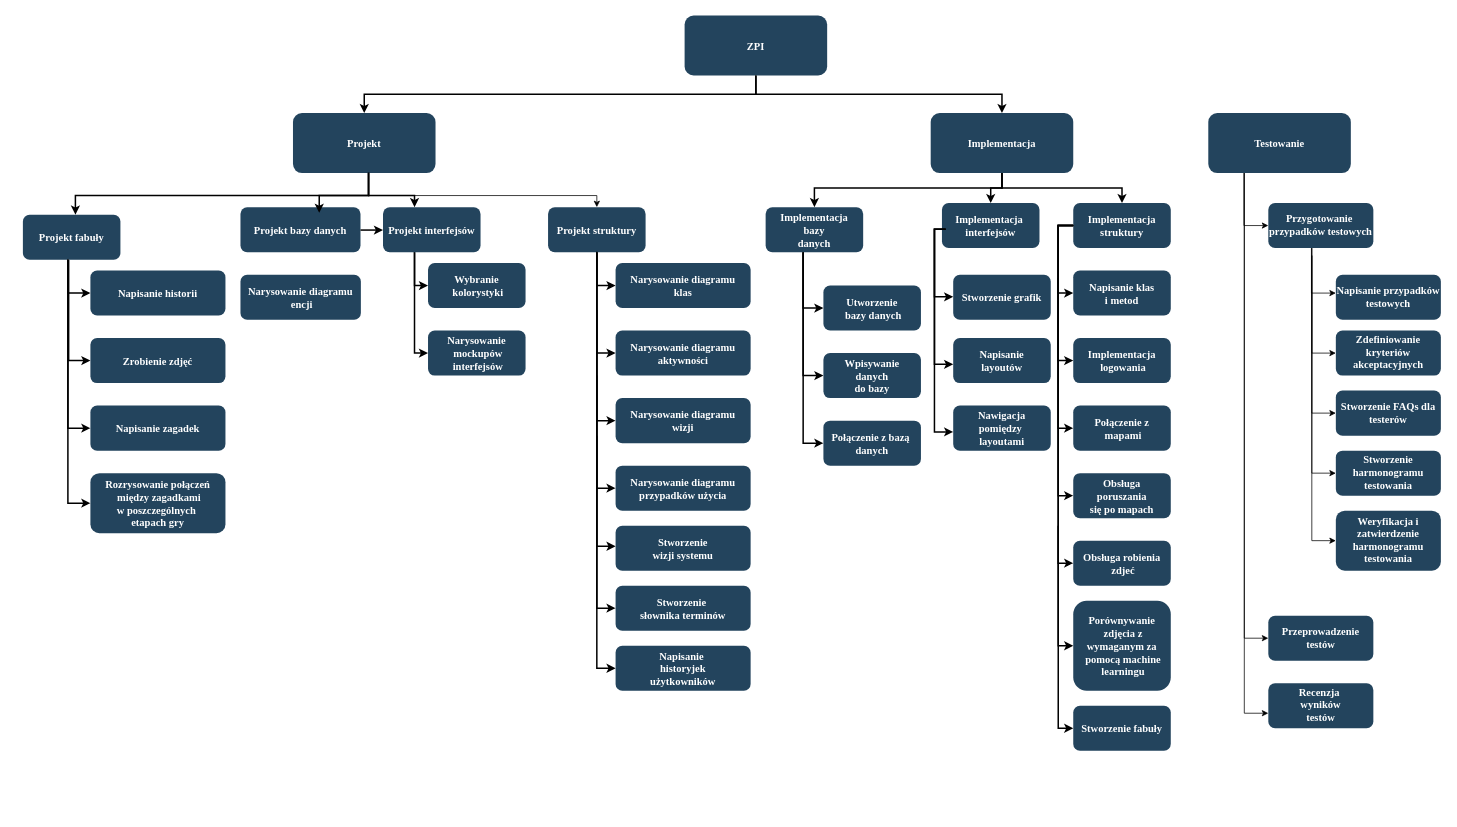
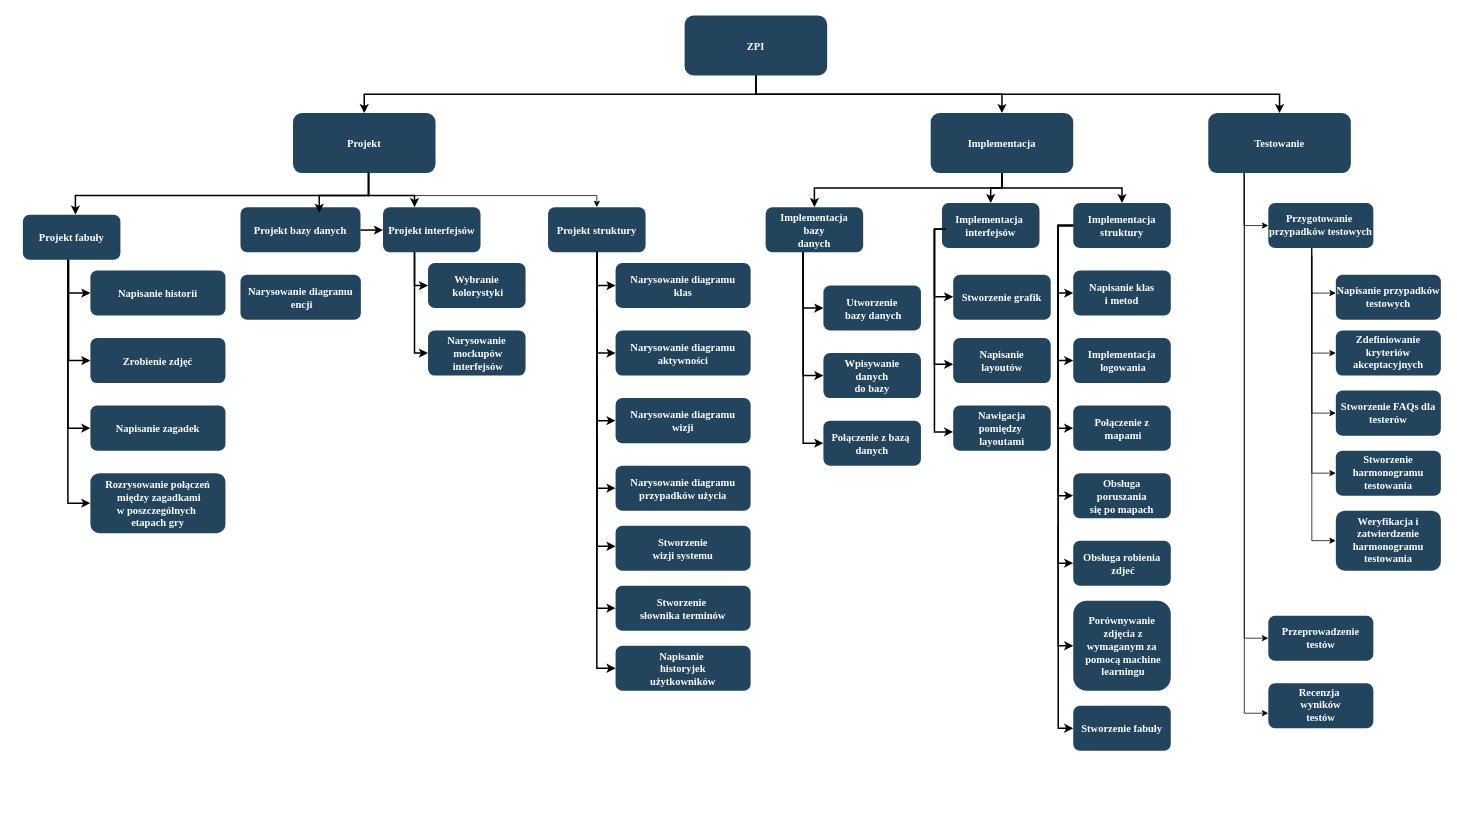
none -> (1147, 94)
